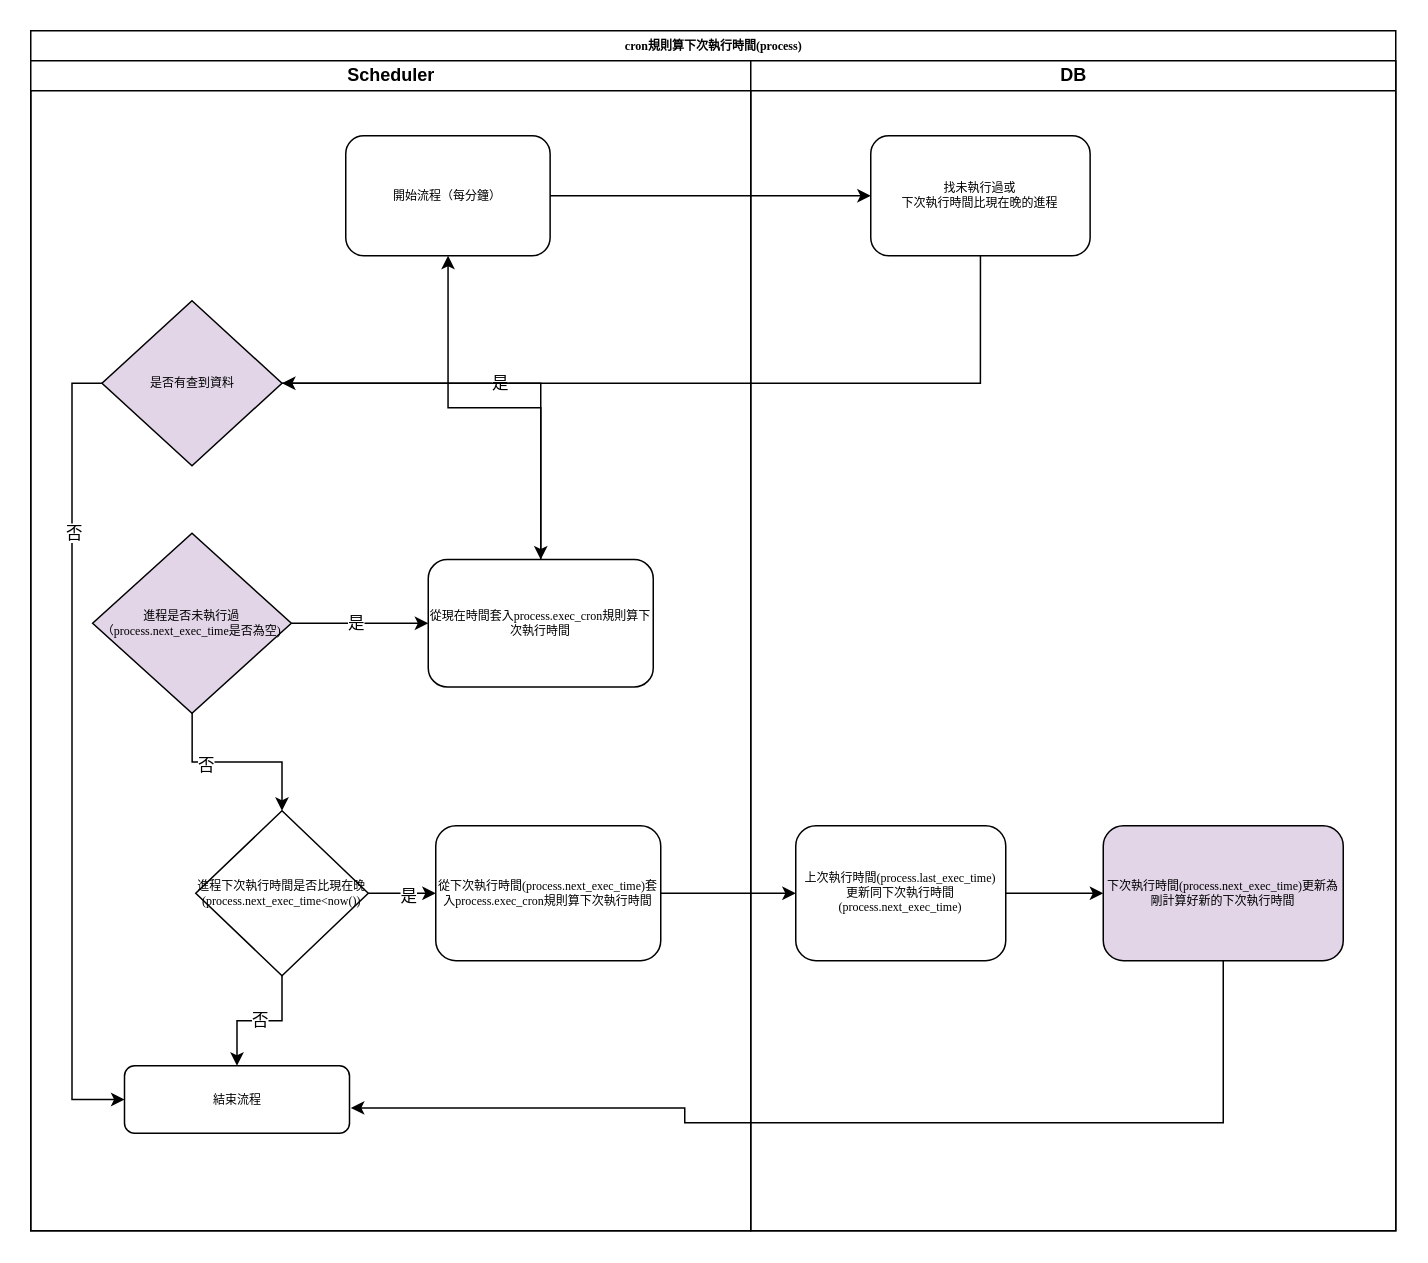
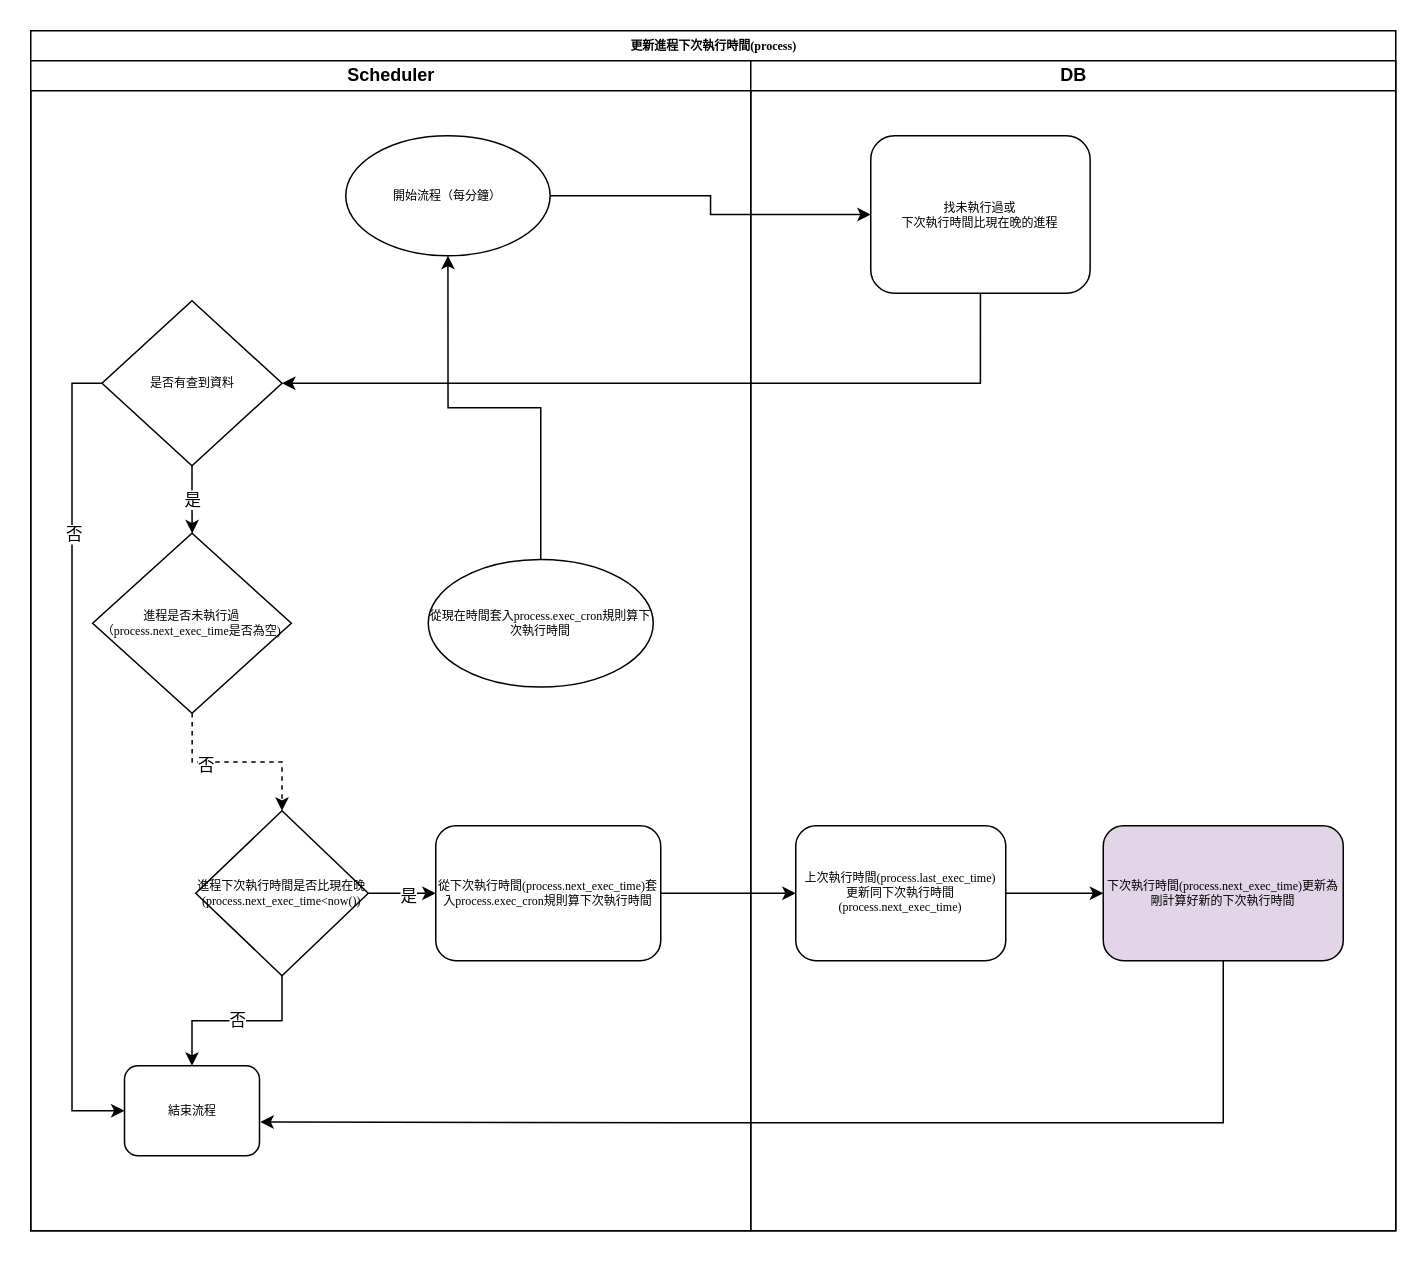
(714, 46) -> (714, 46)
(448, 196) -> (448, 196)
(980, 196) -> (980, 215)
(192, 383) -> (192, 383)
(541, 395) -> (192, 494)
(192, 623) -> (192, 623)
(355, 623) -> none
(541, 623) -> (541, 623)
(270, 762) -> (270, 762)
(237, 1100) -> (192, 1111)
